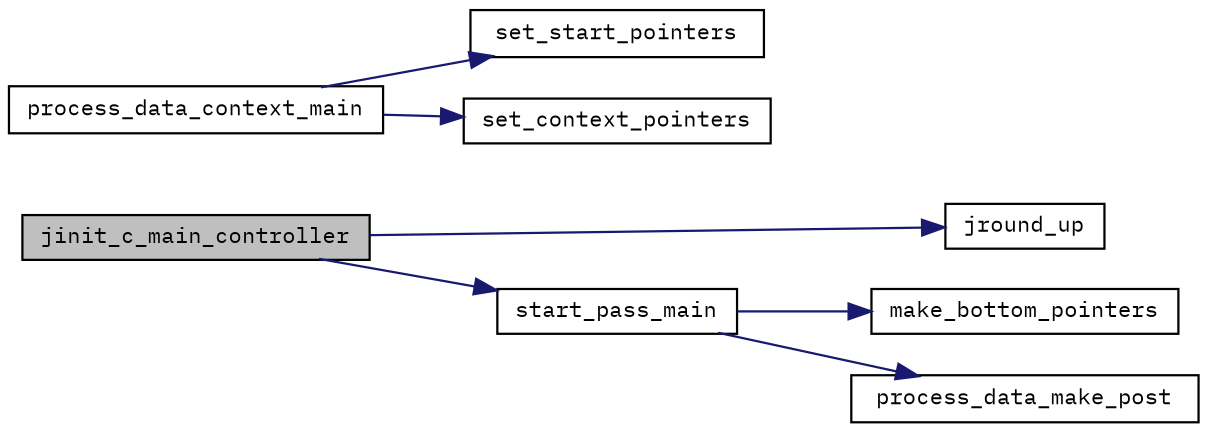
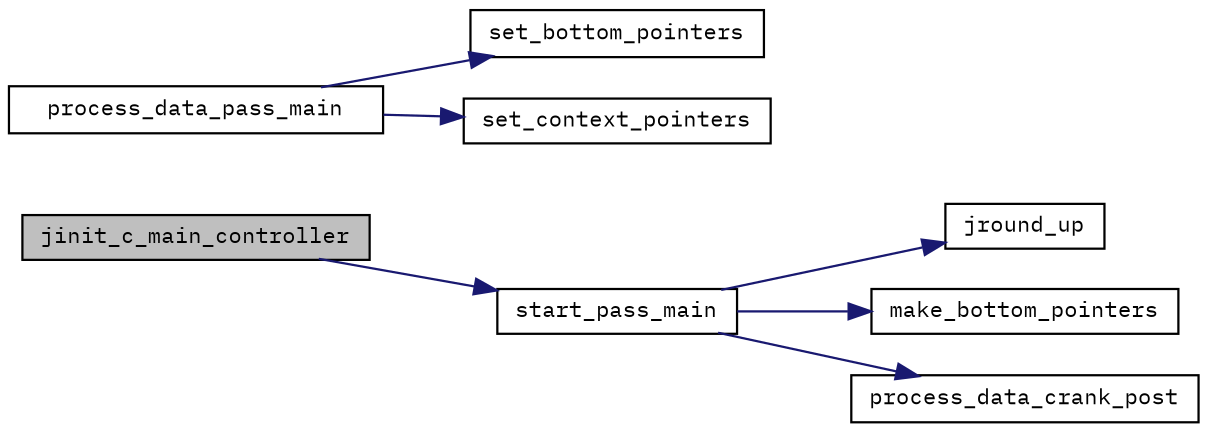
(617, 34) -> (617, 34)
(196, 110) -> (196, 110)
(646, 231) -> (822, 269)
(1025, 399) -> (1025, 399)
